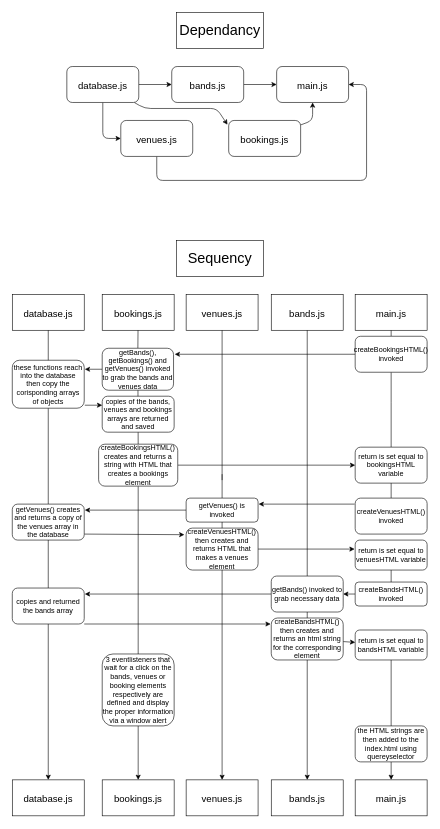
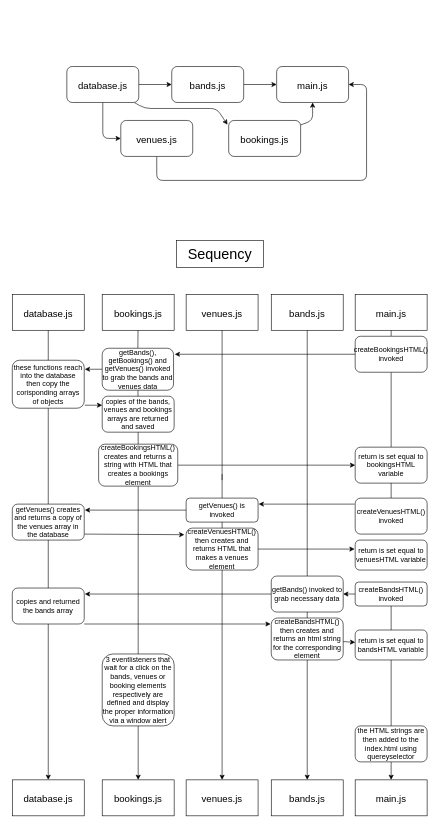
(220, 30) -> none
(220, 258) -> (220, 254)
(392, 576) -> (392, 618)
